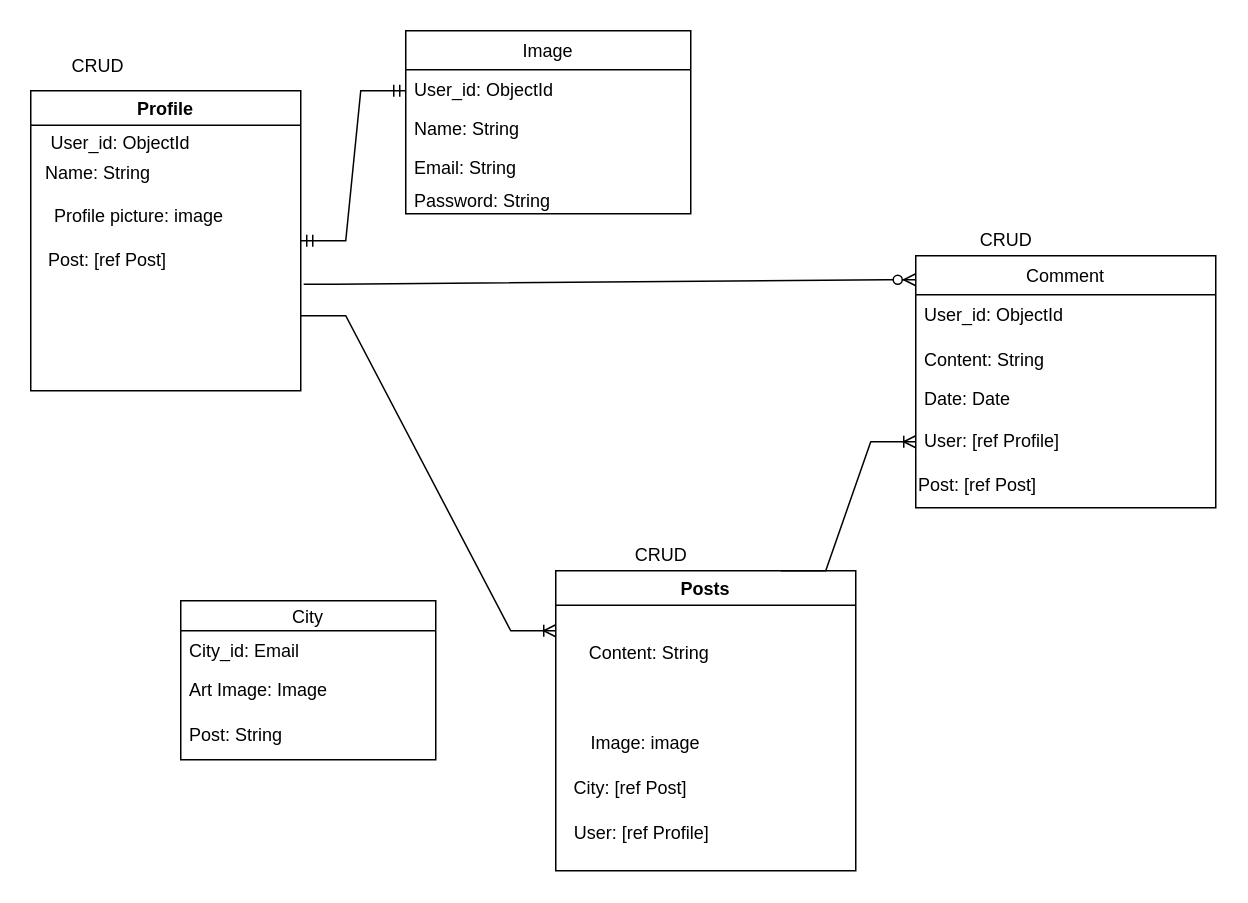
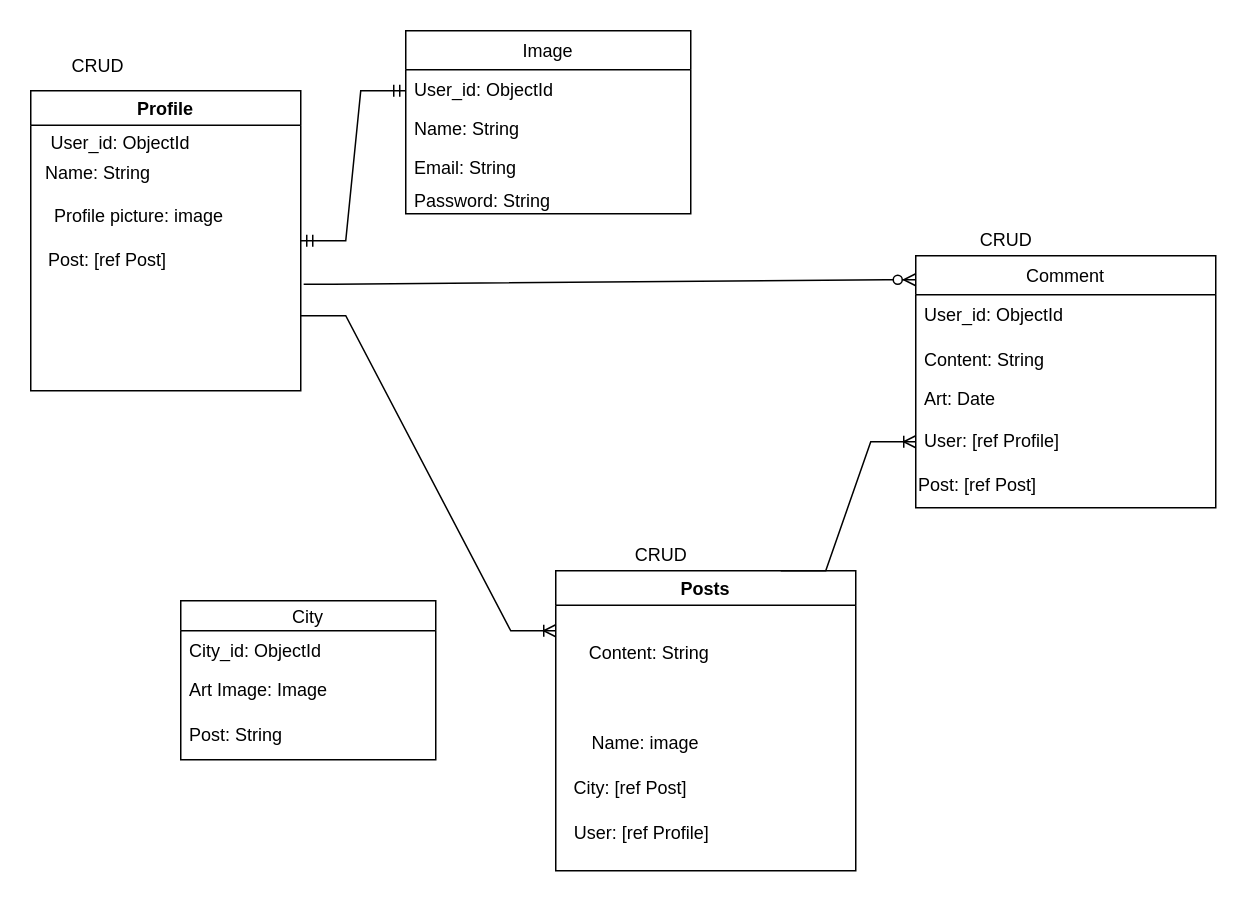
(970, 399) -> (965, 399)
(246, 651) -> (265, 651)
(646, 743) -> (646, 743)
